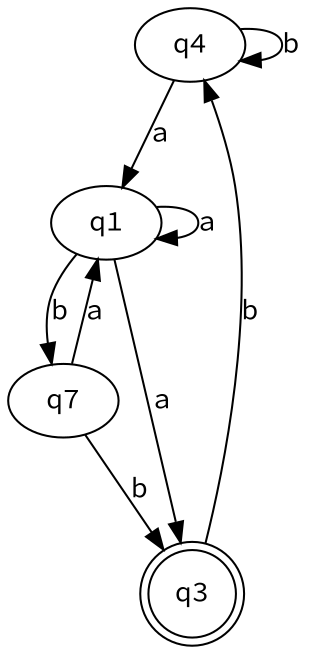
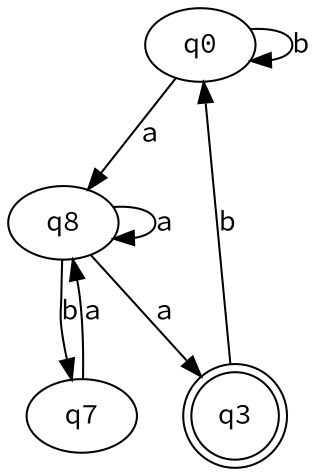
(190, 45) -> (200, 45)
(106, 223) -> (63, 223)
(118, 484) -> none
